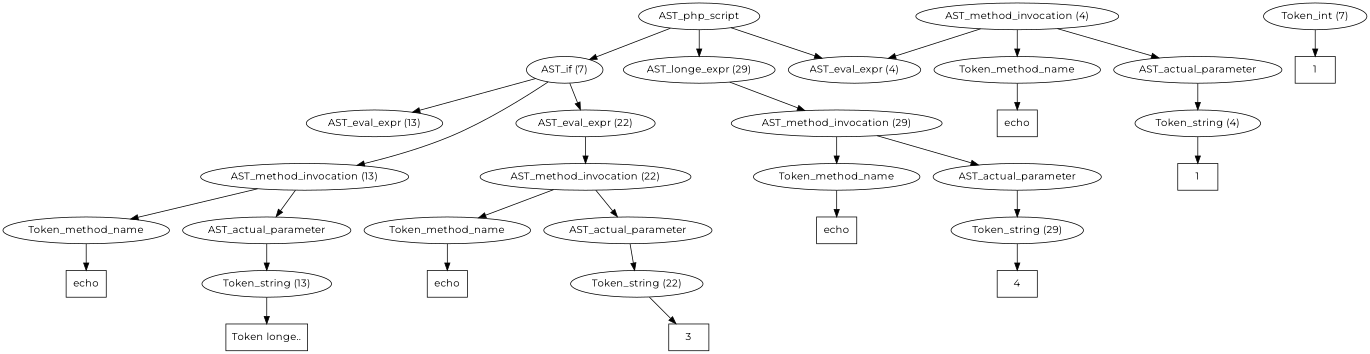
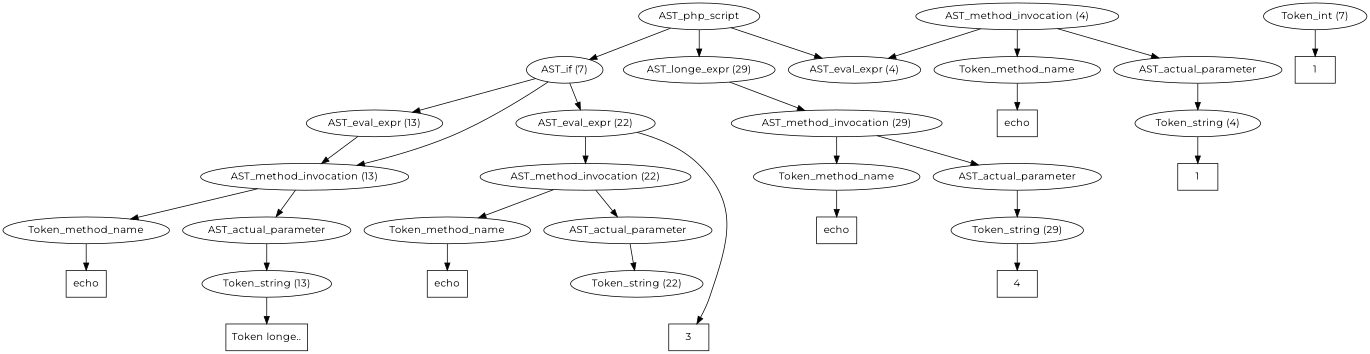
none -> (343, 148)
(660, 308) -> (724, 204)
